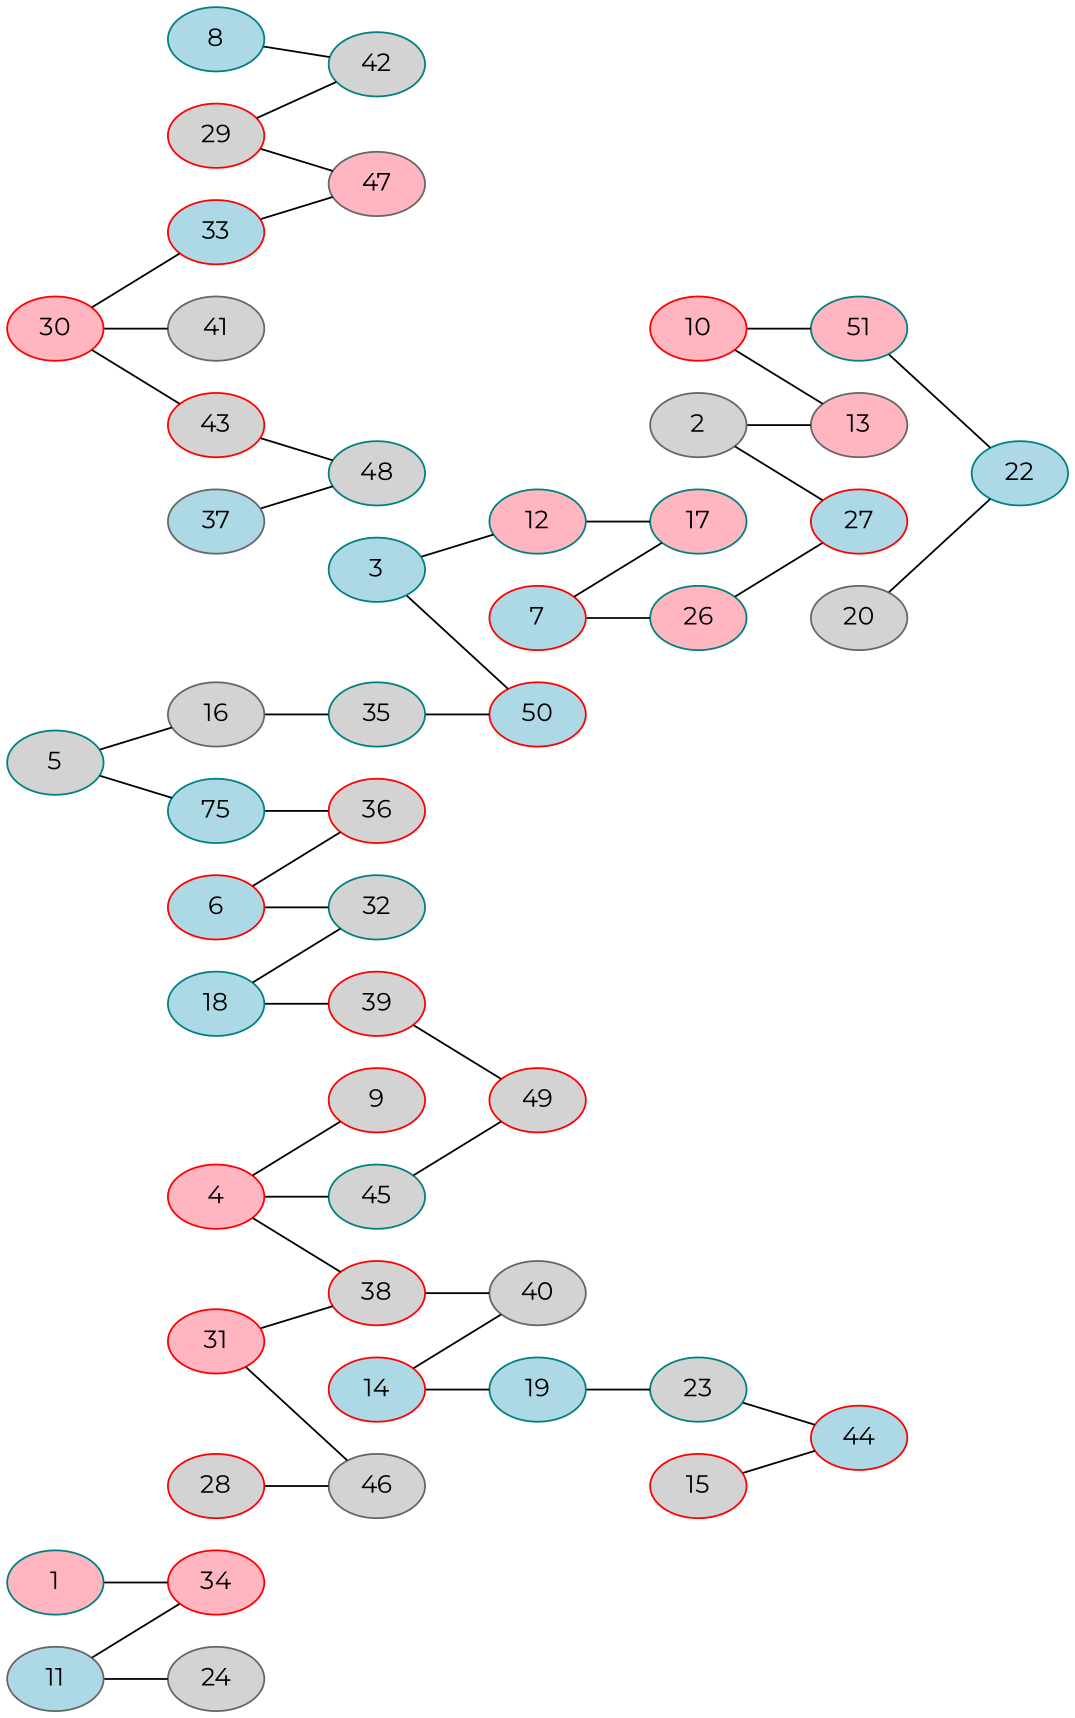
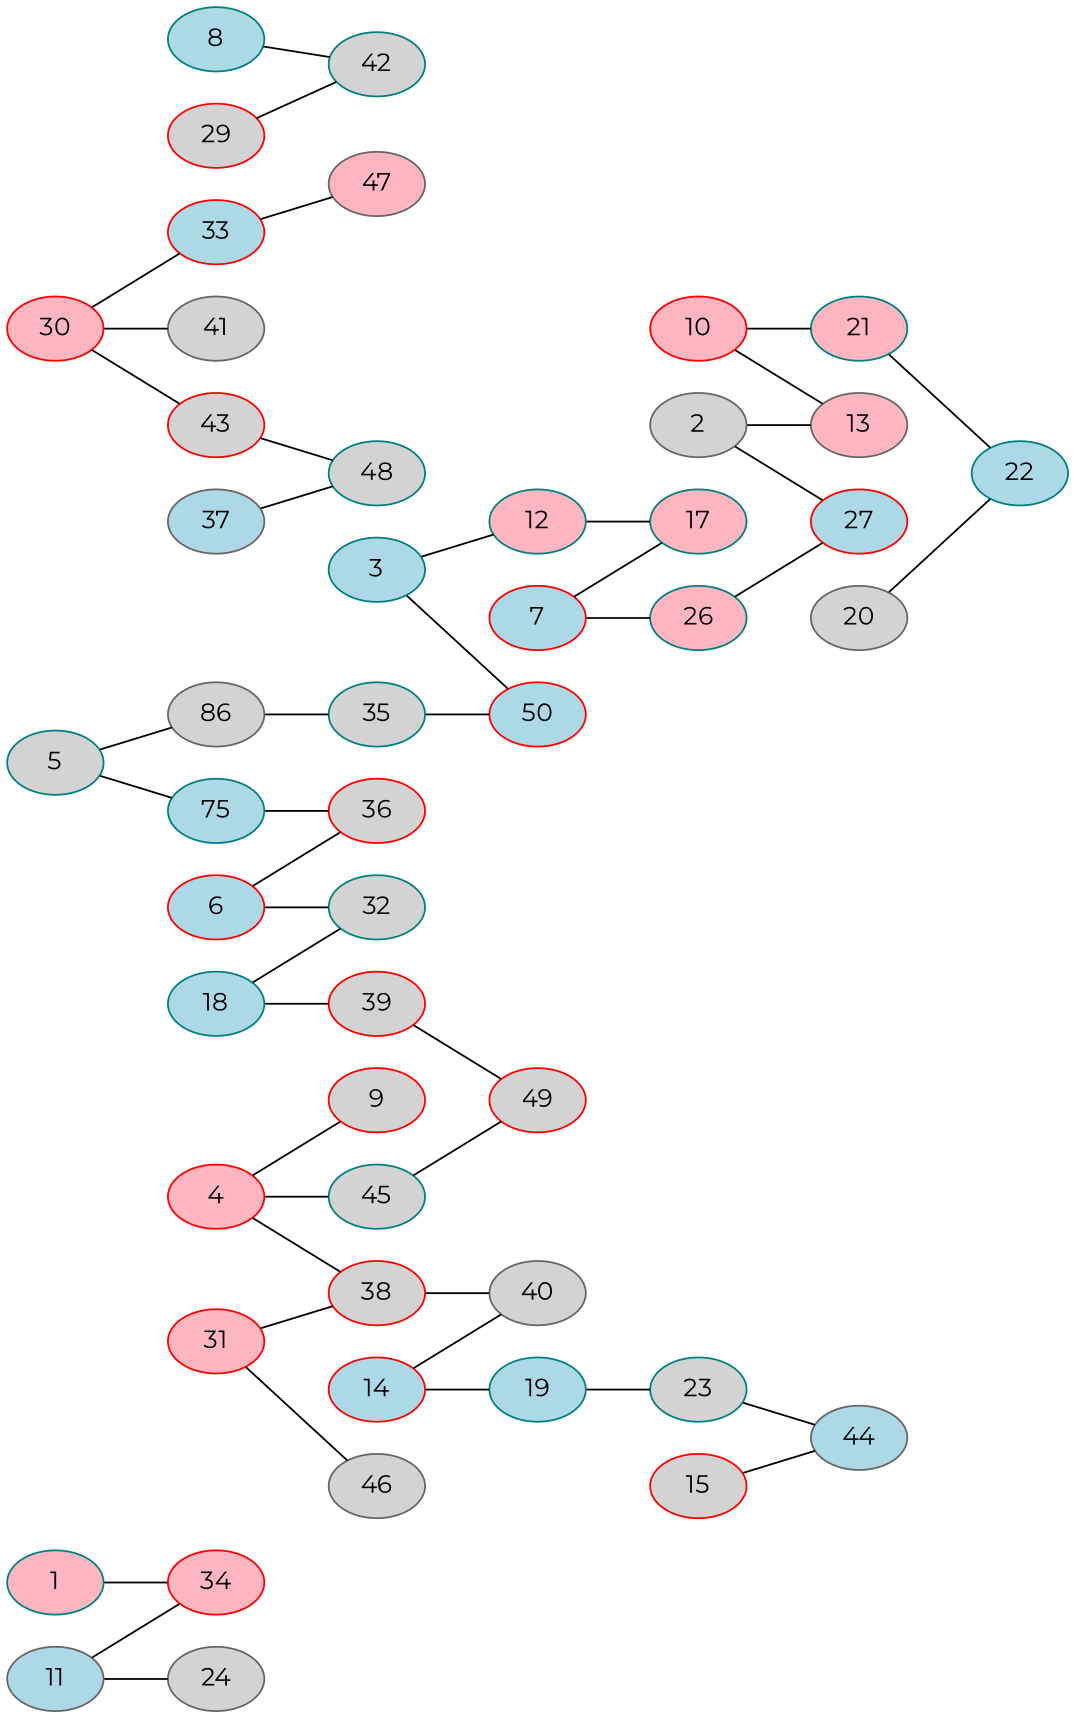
(297, 160) -> none
(859, 329) -> (859, 329)
(216, 714) -> (216, 714)
(859, 1438) -> (859, 1438)
(216, 1486) -> none
